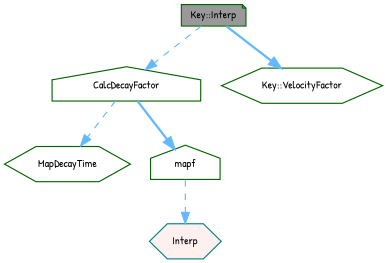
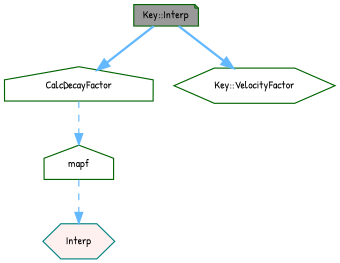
(178, 44) -> (130, 44)
(152, 120) -> (79, 117)
(67, 164) -> none
